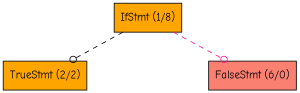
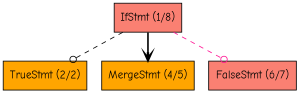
(148, 18) -> (148, 18)
none -> (148, 76)
(253, 76) -> (253, 76)
